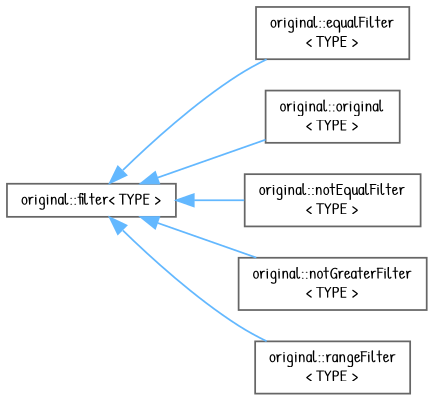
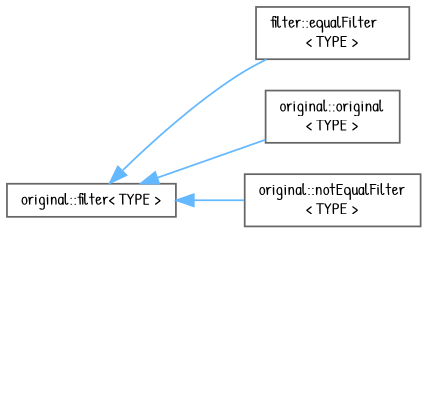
(333, 33) -> (333, 33)
(333, 284) -> none
(333, 367) -> none
